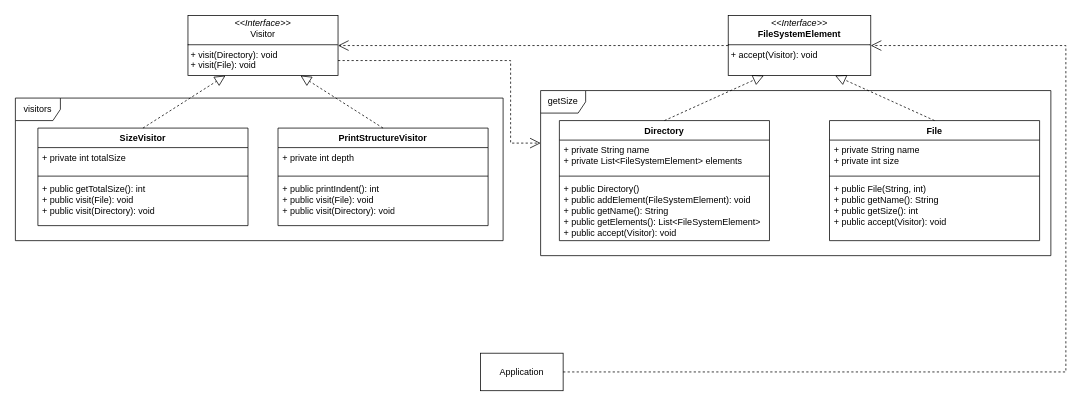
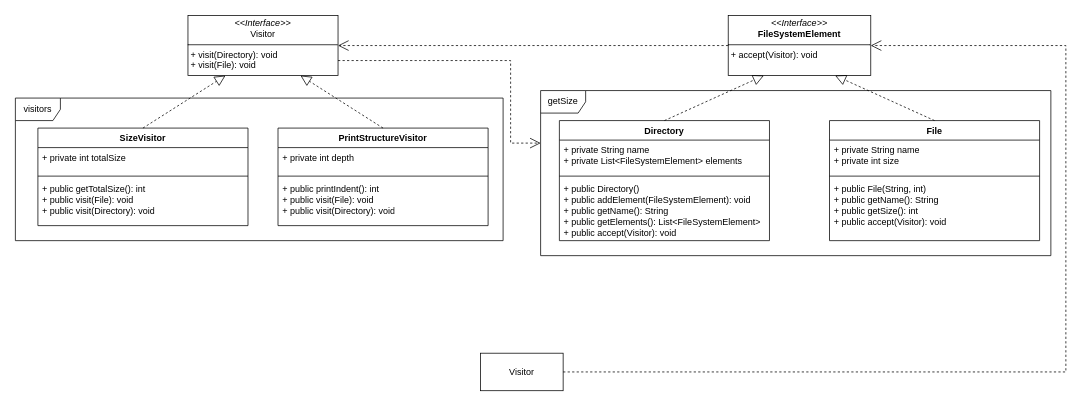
(522, 372) -> (522, 372)
